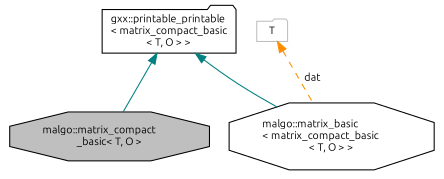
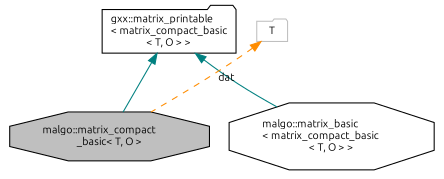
(169, 31) -> (169, 31)
(298, 77) -> (203, 81)
